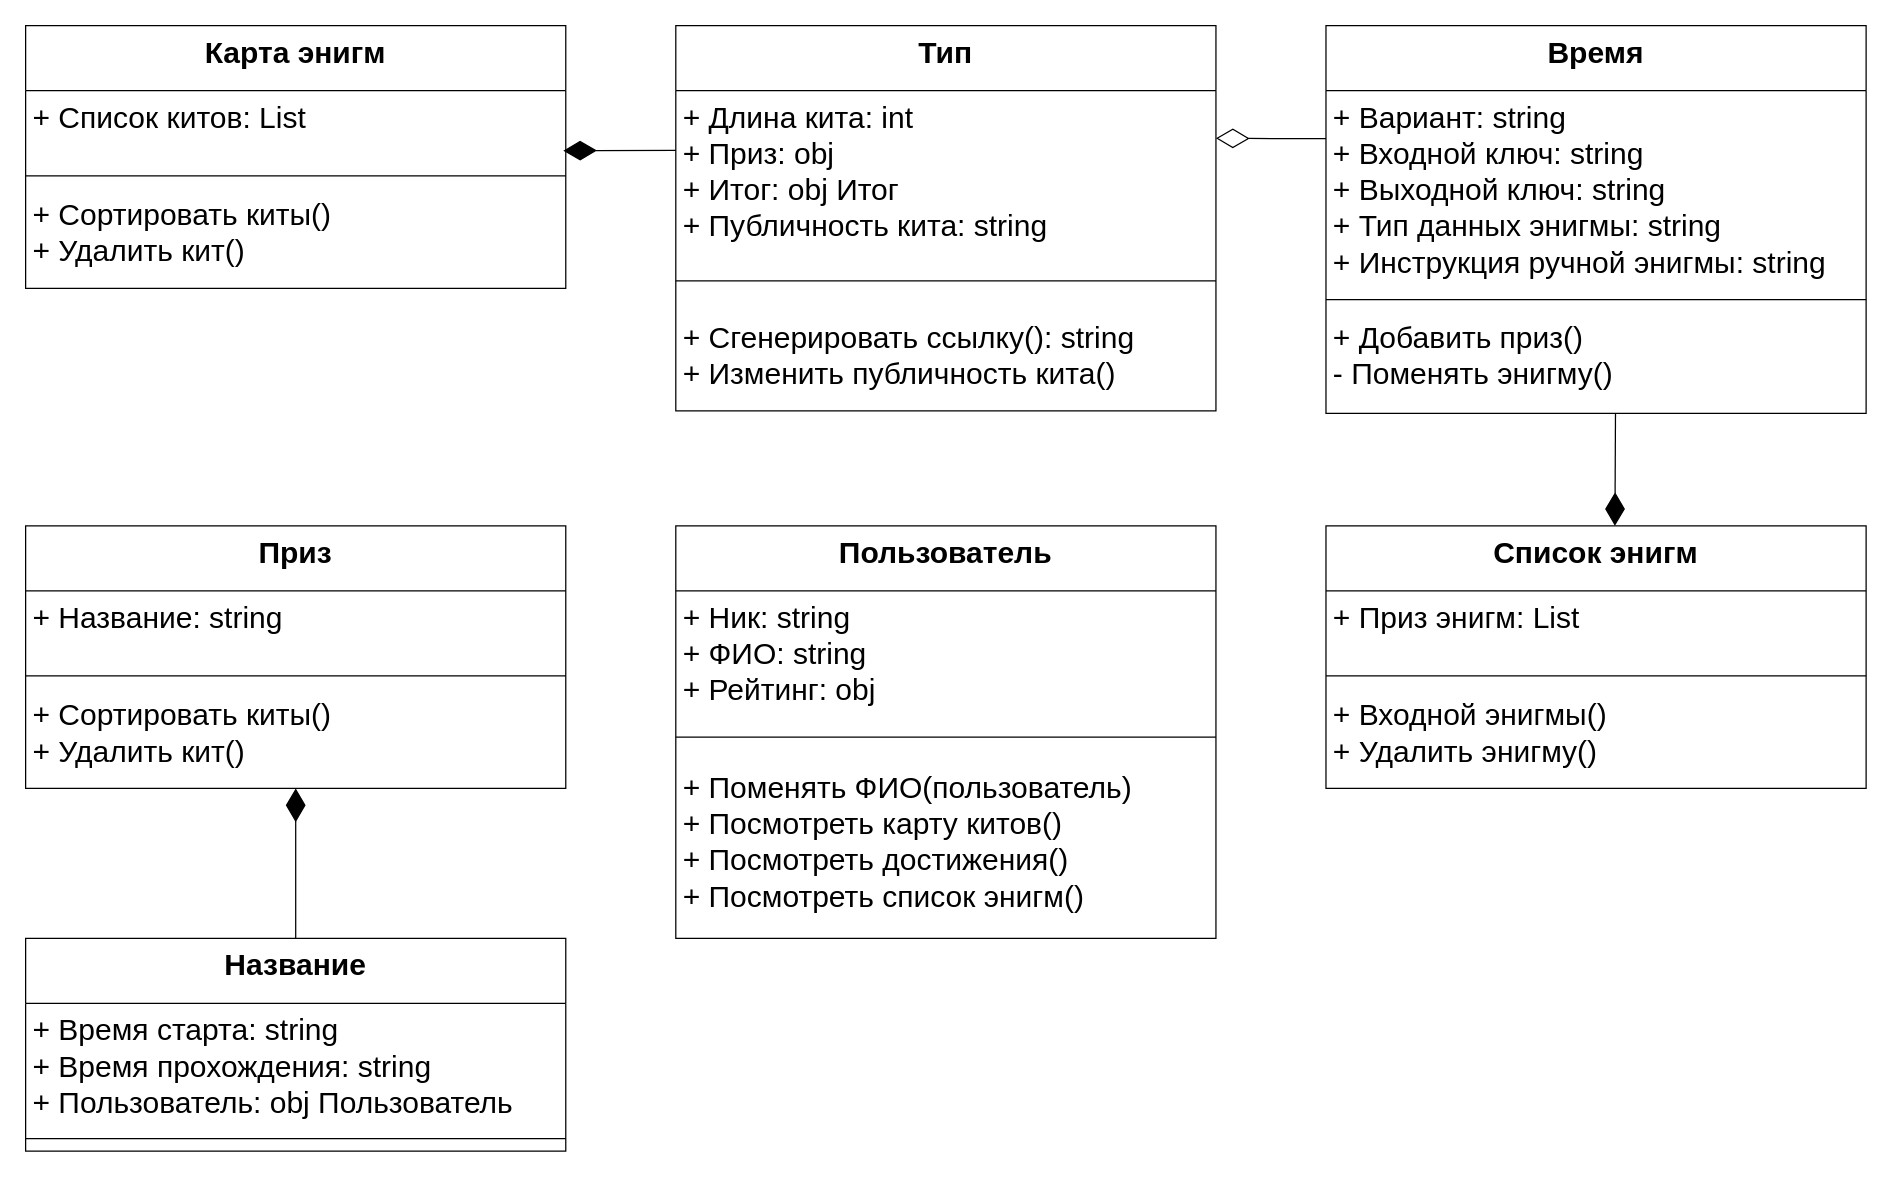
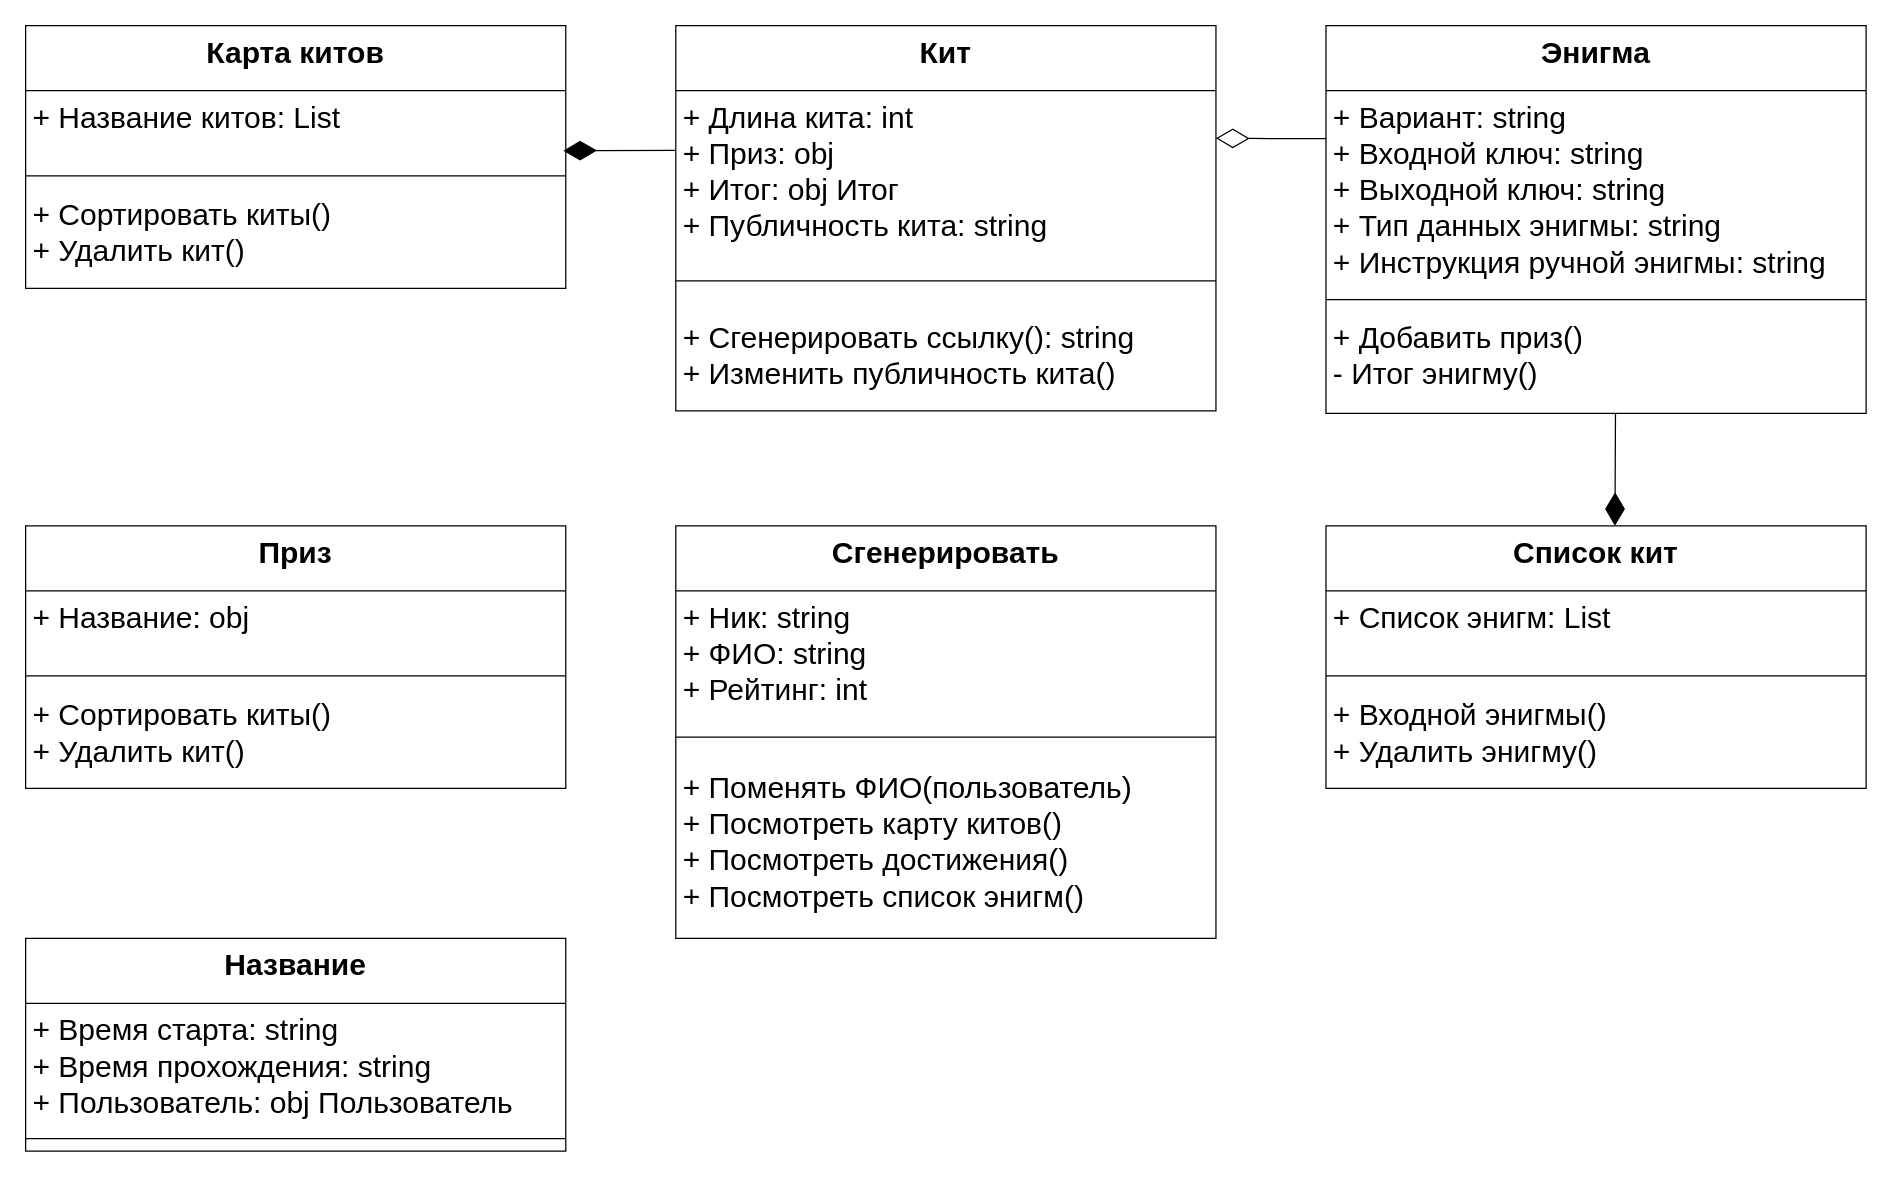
(295, 53) -> (295, 53)
(945, 53) -> (945, 53)
(1595, 53) -> (1595, 53)
(181, 118) -> (198, 118)
(1468, 338) -> (1468, 338)
(945, 553) -> (945, 553)
(1595, 553) -> (1595, 553)
(168, 618) -> (147, 618)
(776, 618) -> (776, 618)
(1464, 618) -> (1481, 618)
(296, 880) -> none
